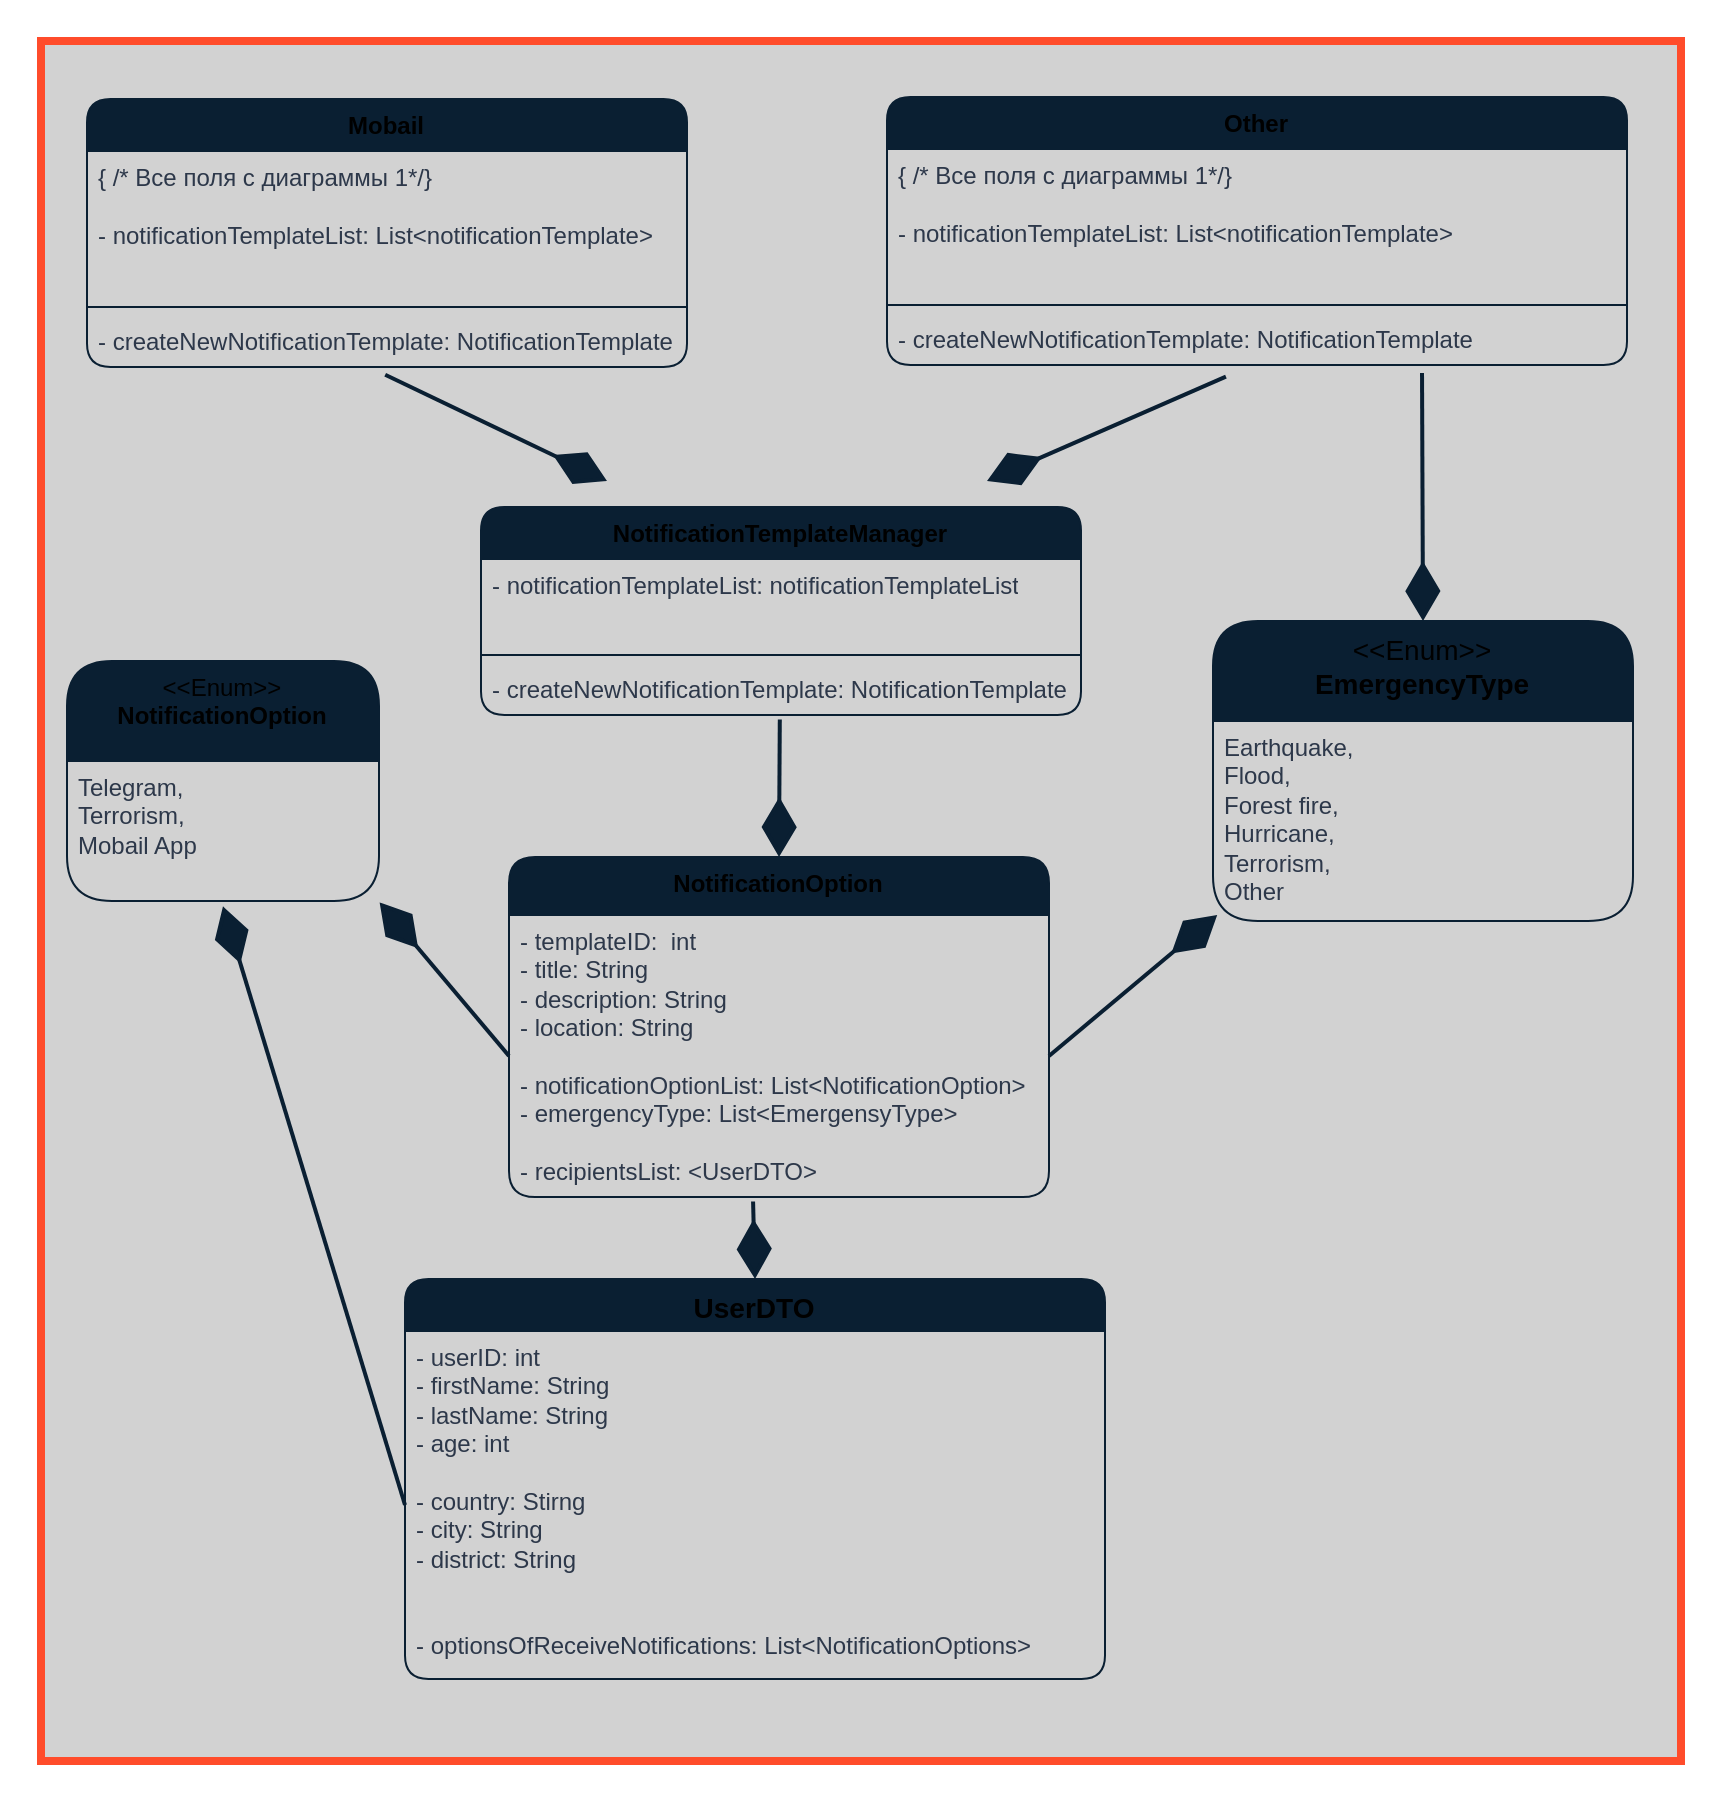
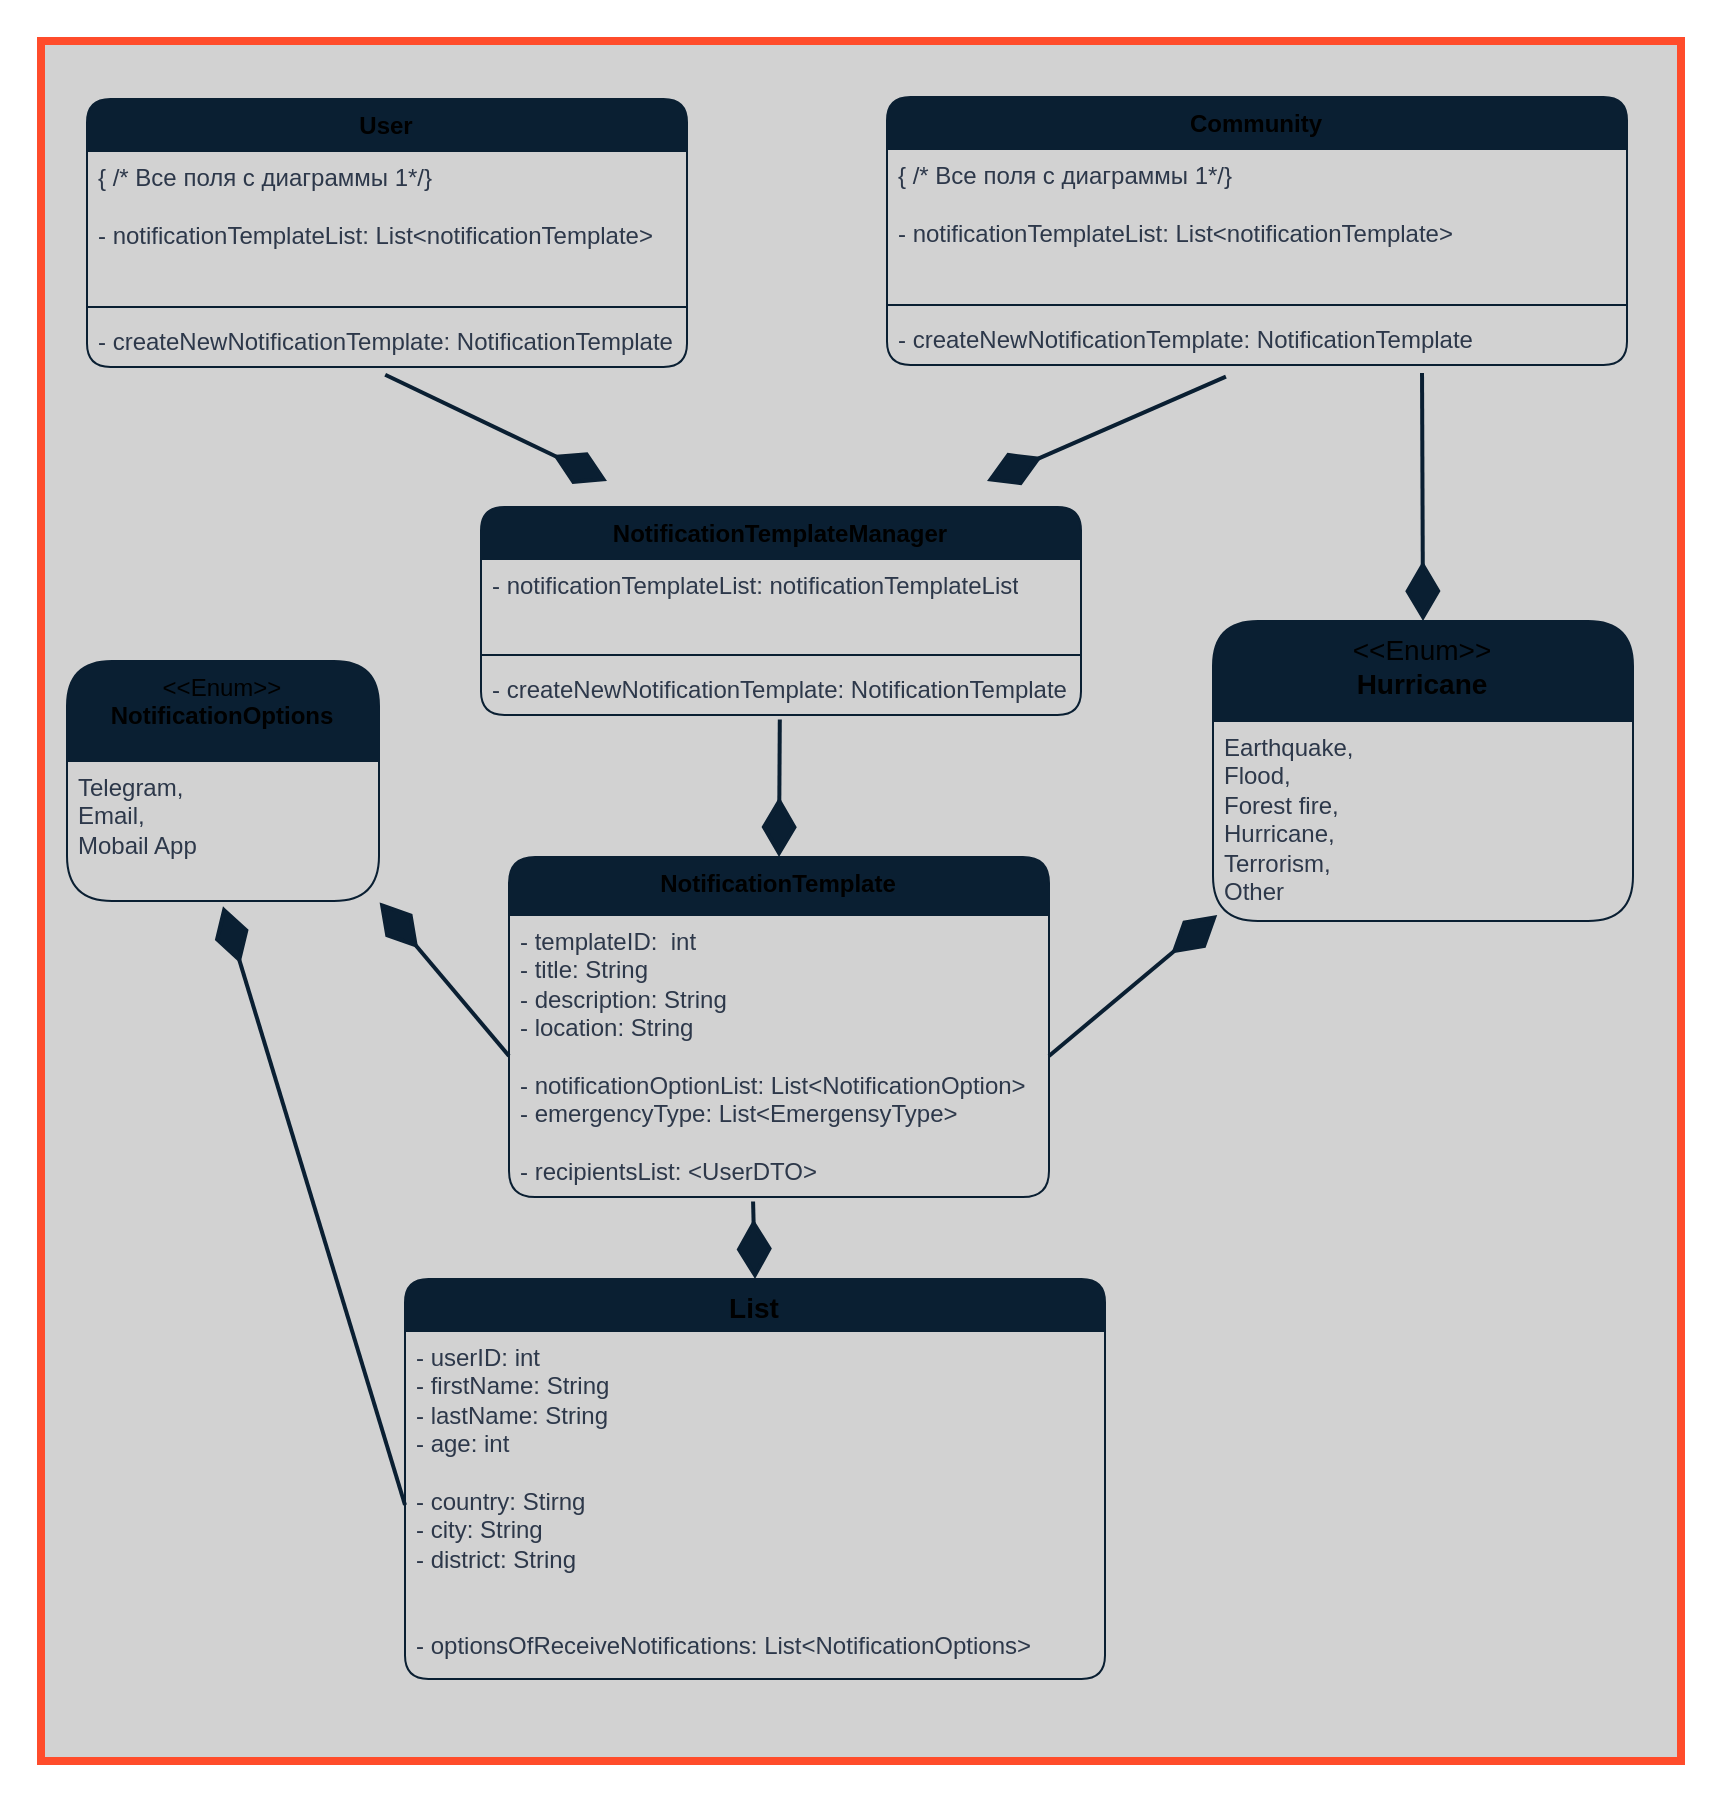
(1257, 125) -> (1257, 125)
(387, 127) -> (387, 127)
(1423, 664) -> (1423, 664)
(223, 704) -> (223, 704)
(140, 818) -> (137, 818)
(779, 885) -> (779, 885)
(755, 1307) -> (755, 1307)
